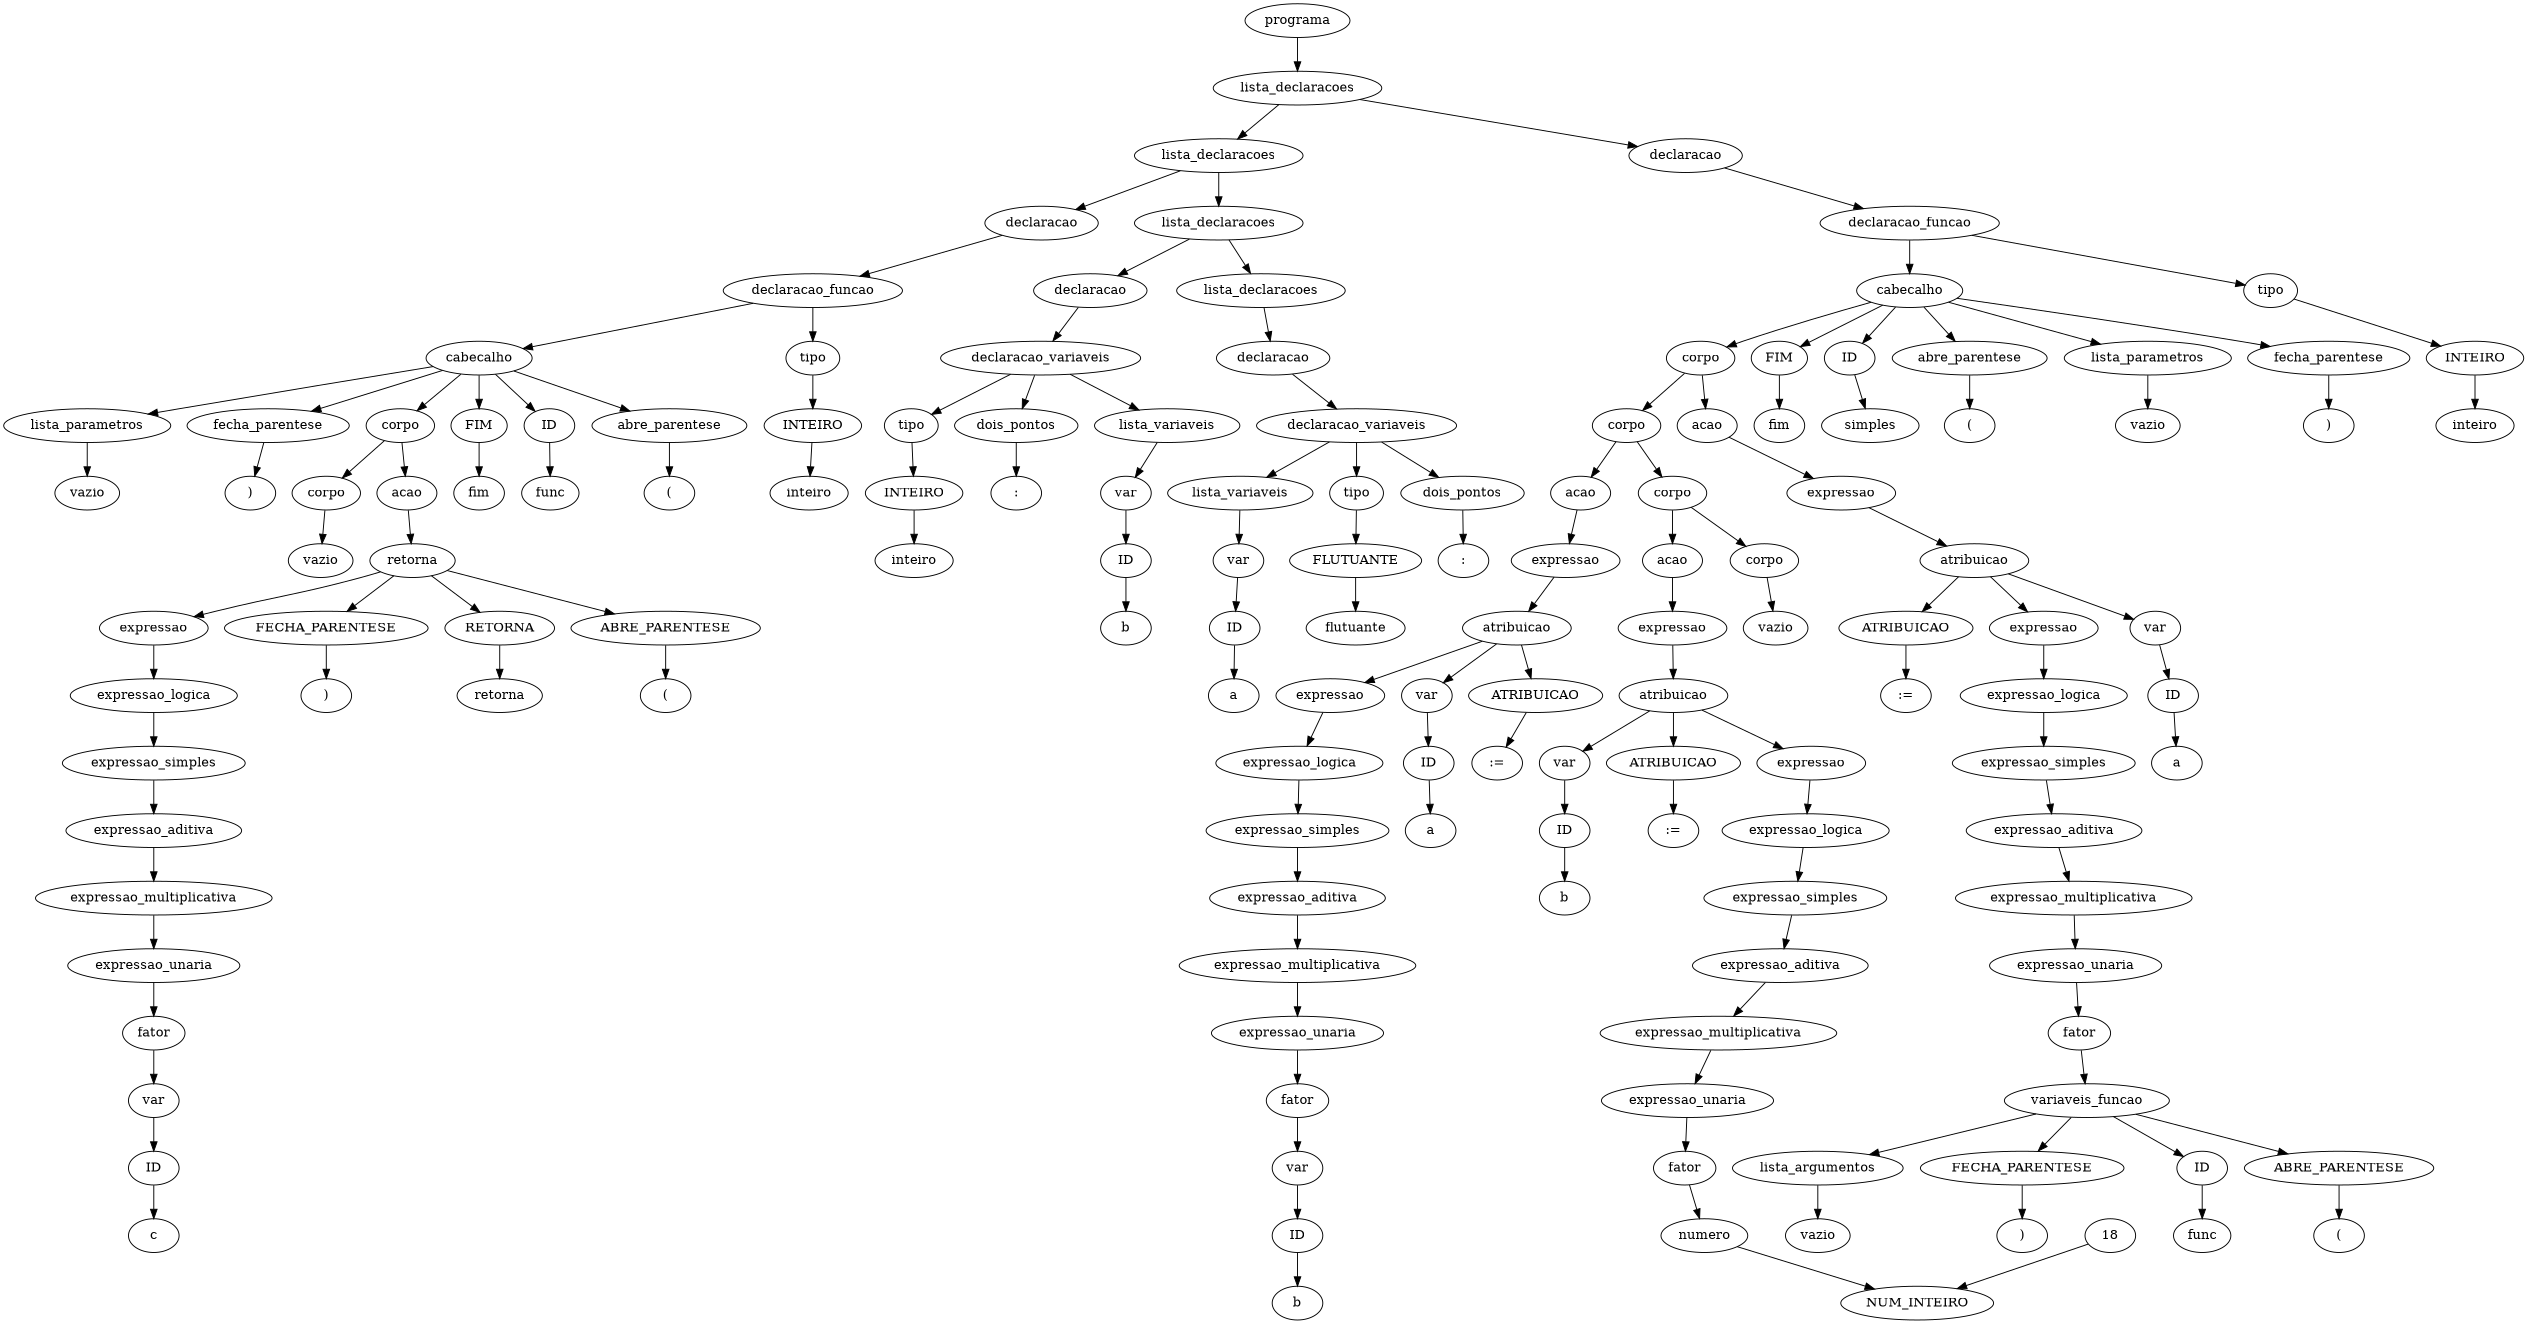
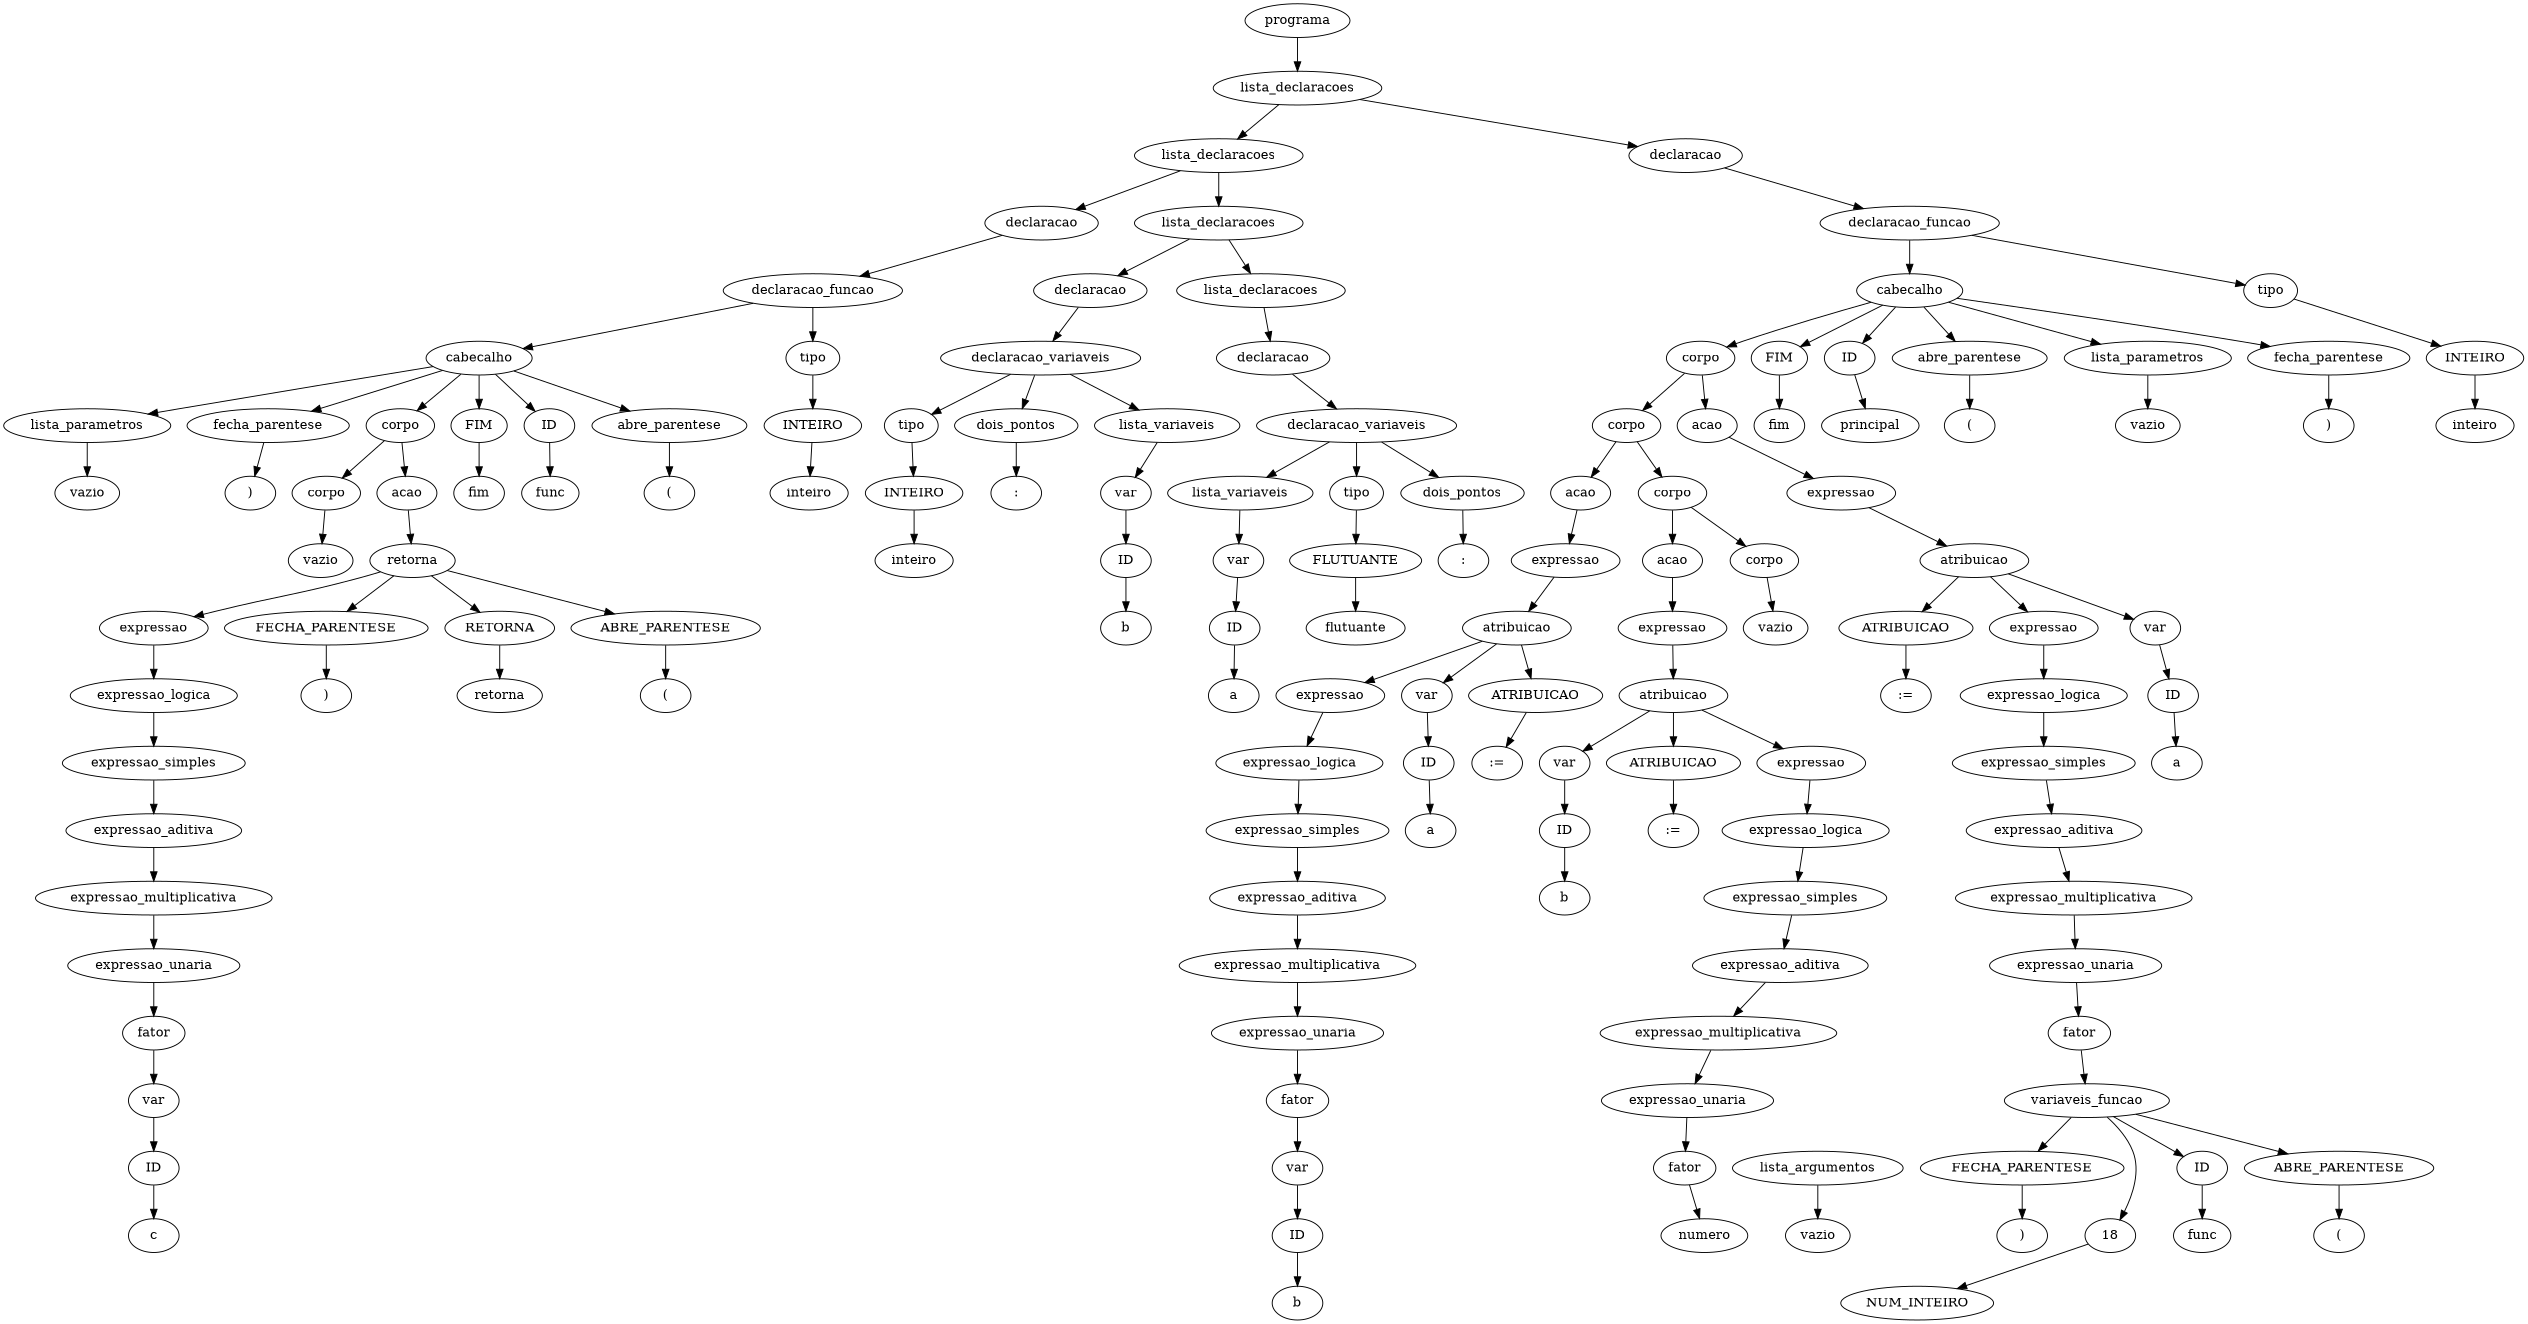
(1870, 426) -> (1870, 426)
(1957, 1133) -> (2135, 1161)
(1801, 1266) -> none
